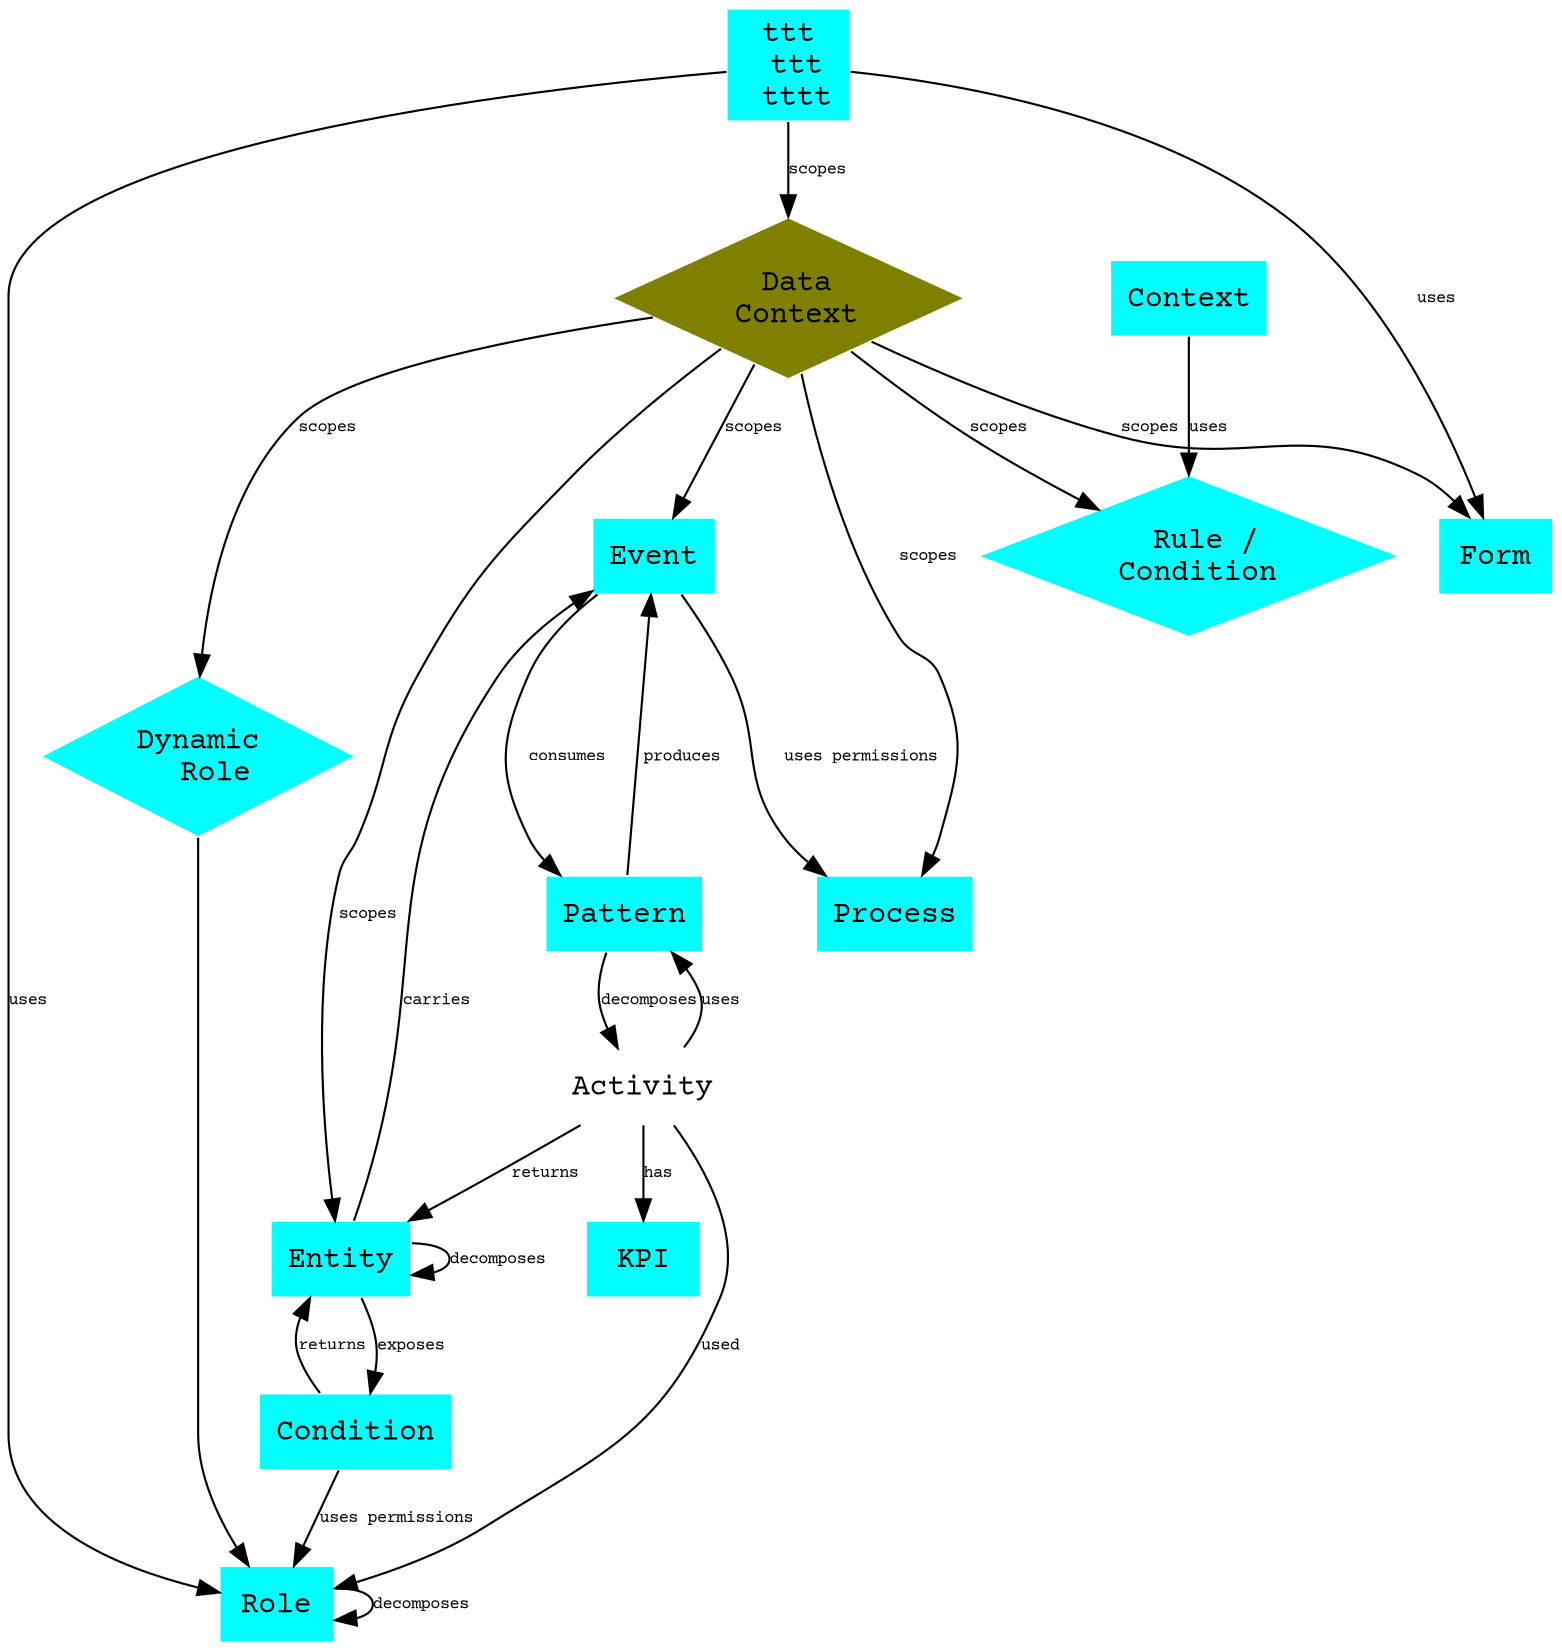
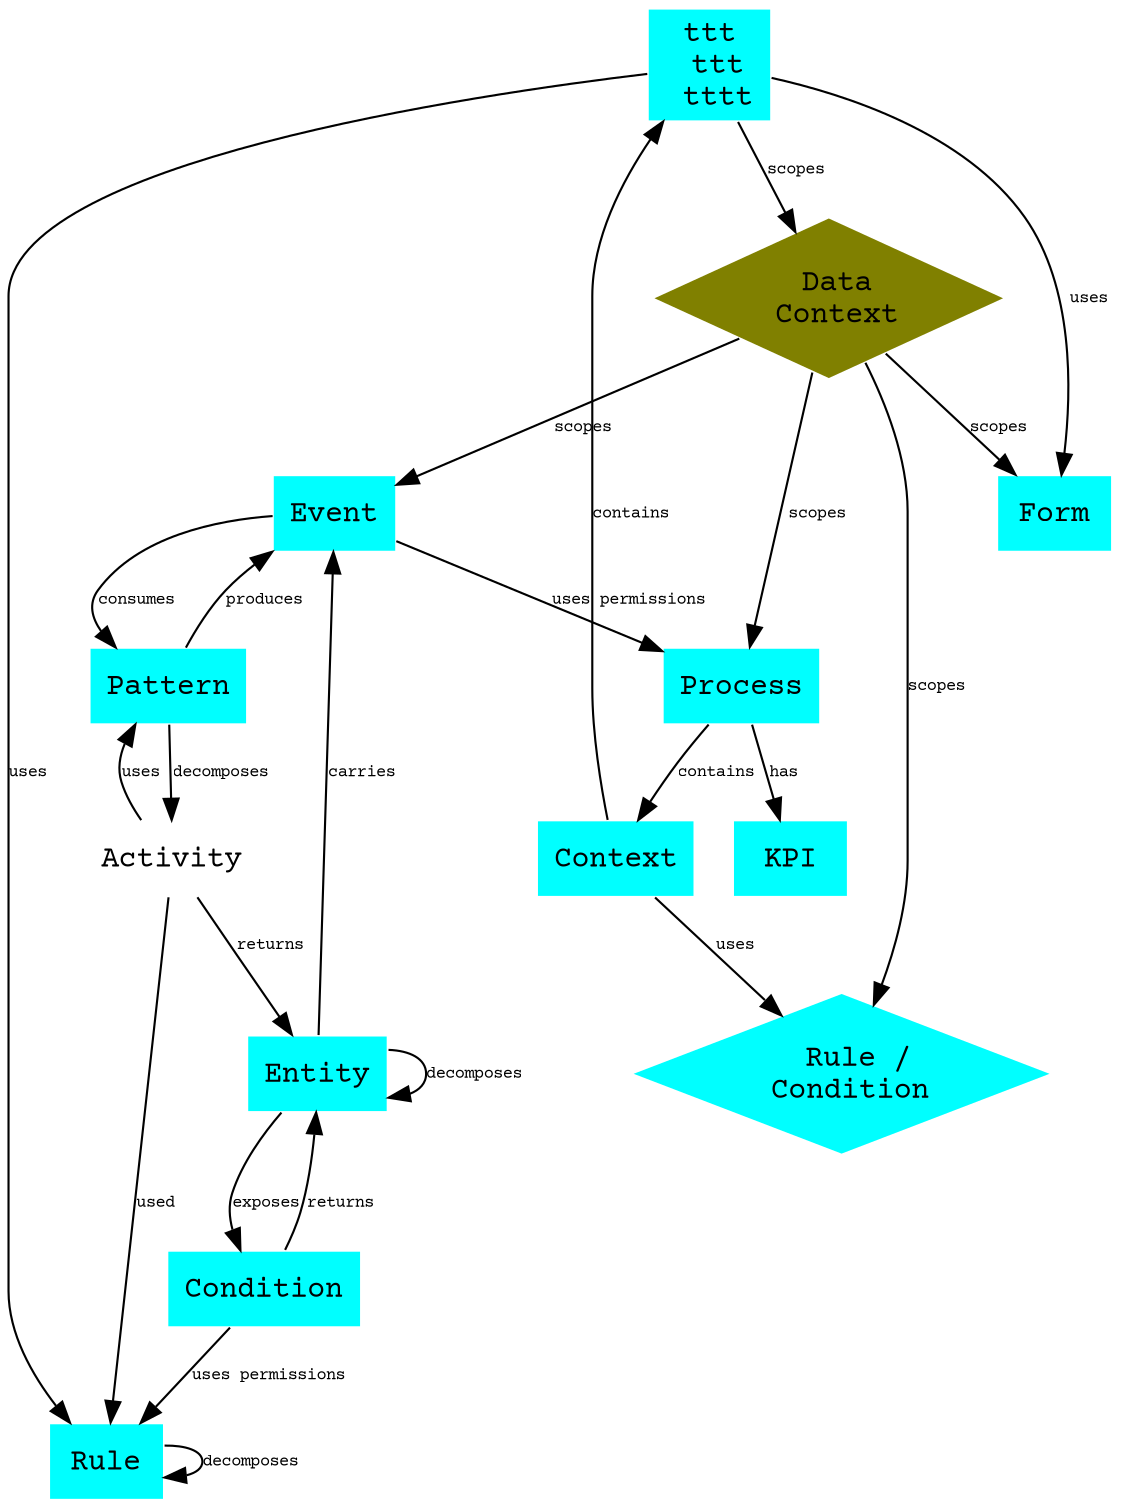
none -> (592, 474)
(398, 717) -> none
(198, 756) -> none
none -> (678, 762)
(643, 1162) -> (763, 762)
(277, 1604) -> (107, 1462)
